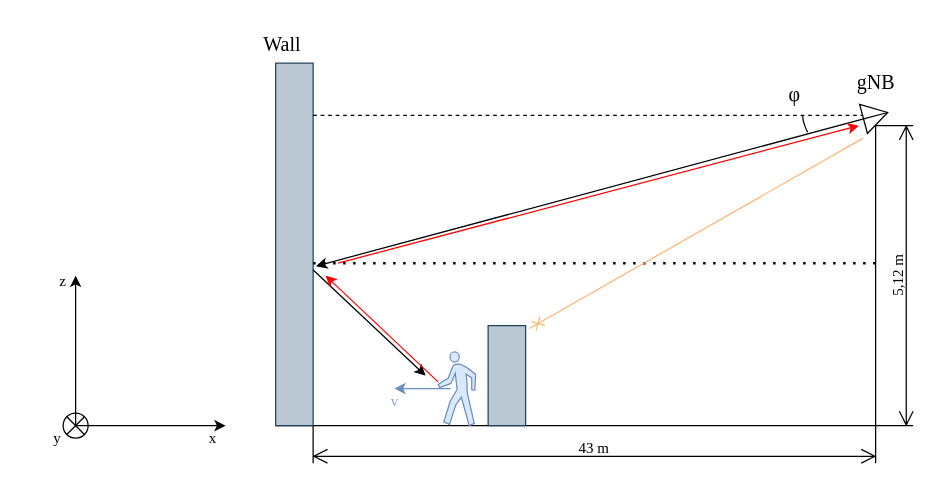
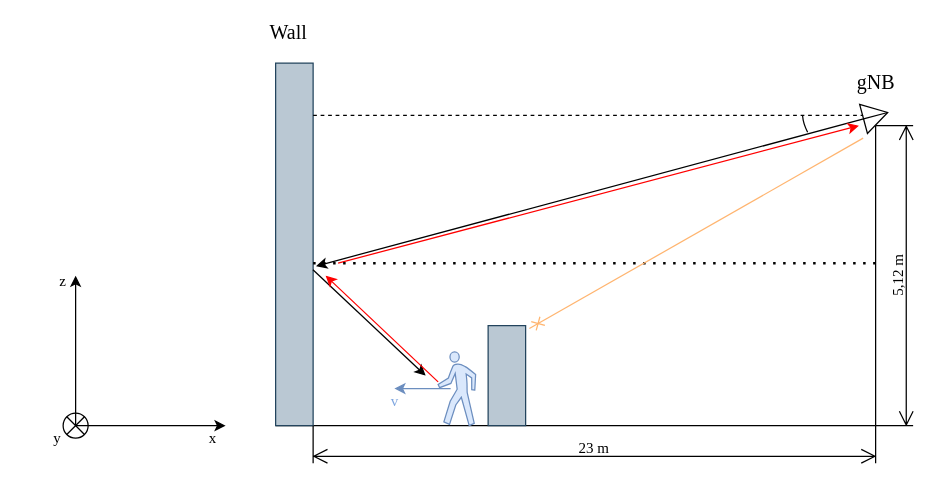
(282, 44) -> (288, 32)
(794, 94) -> none
(594, 447) -> (594, 447)
